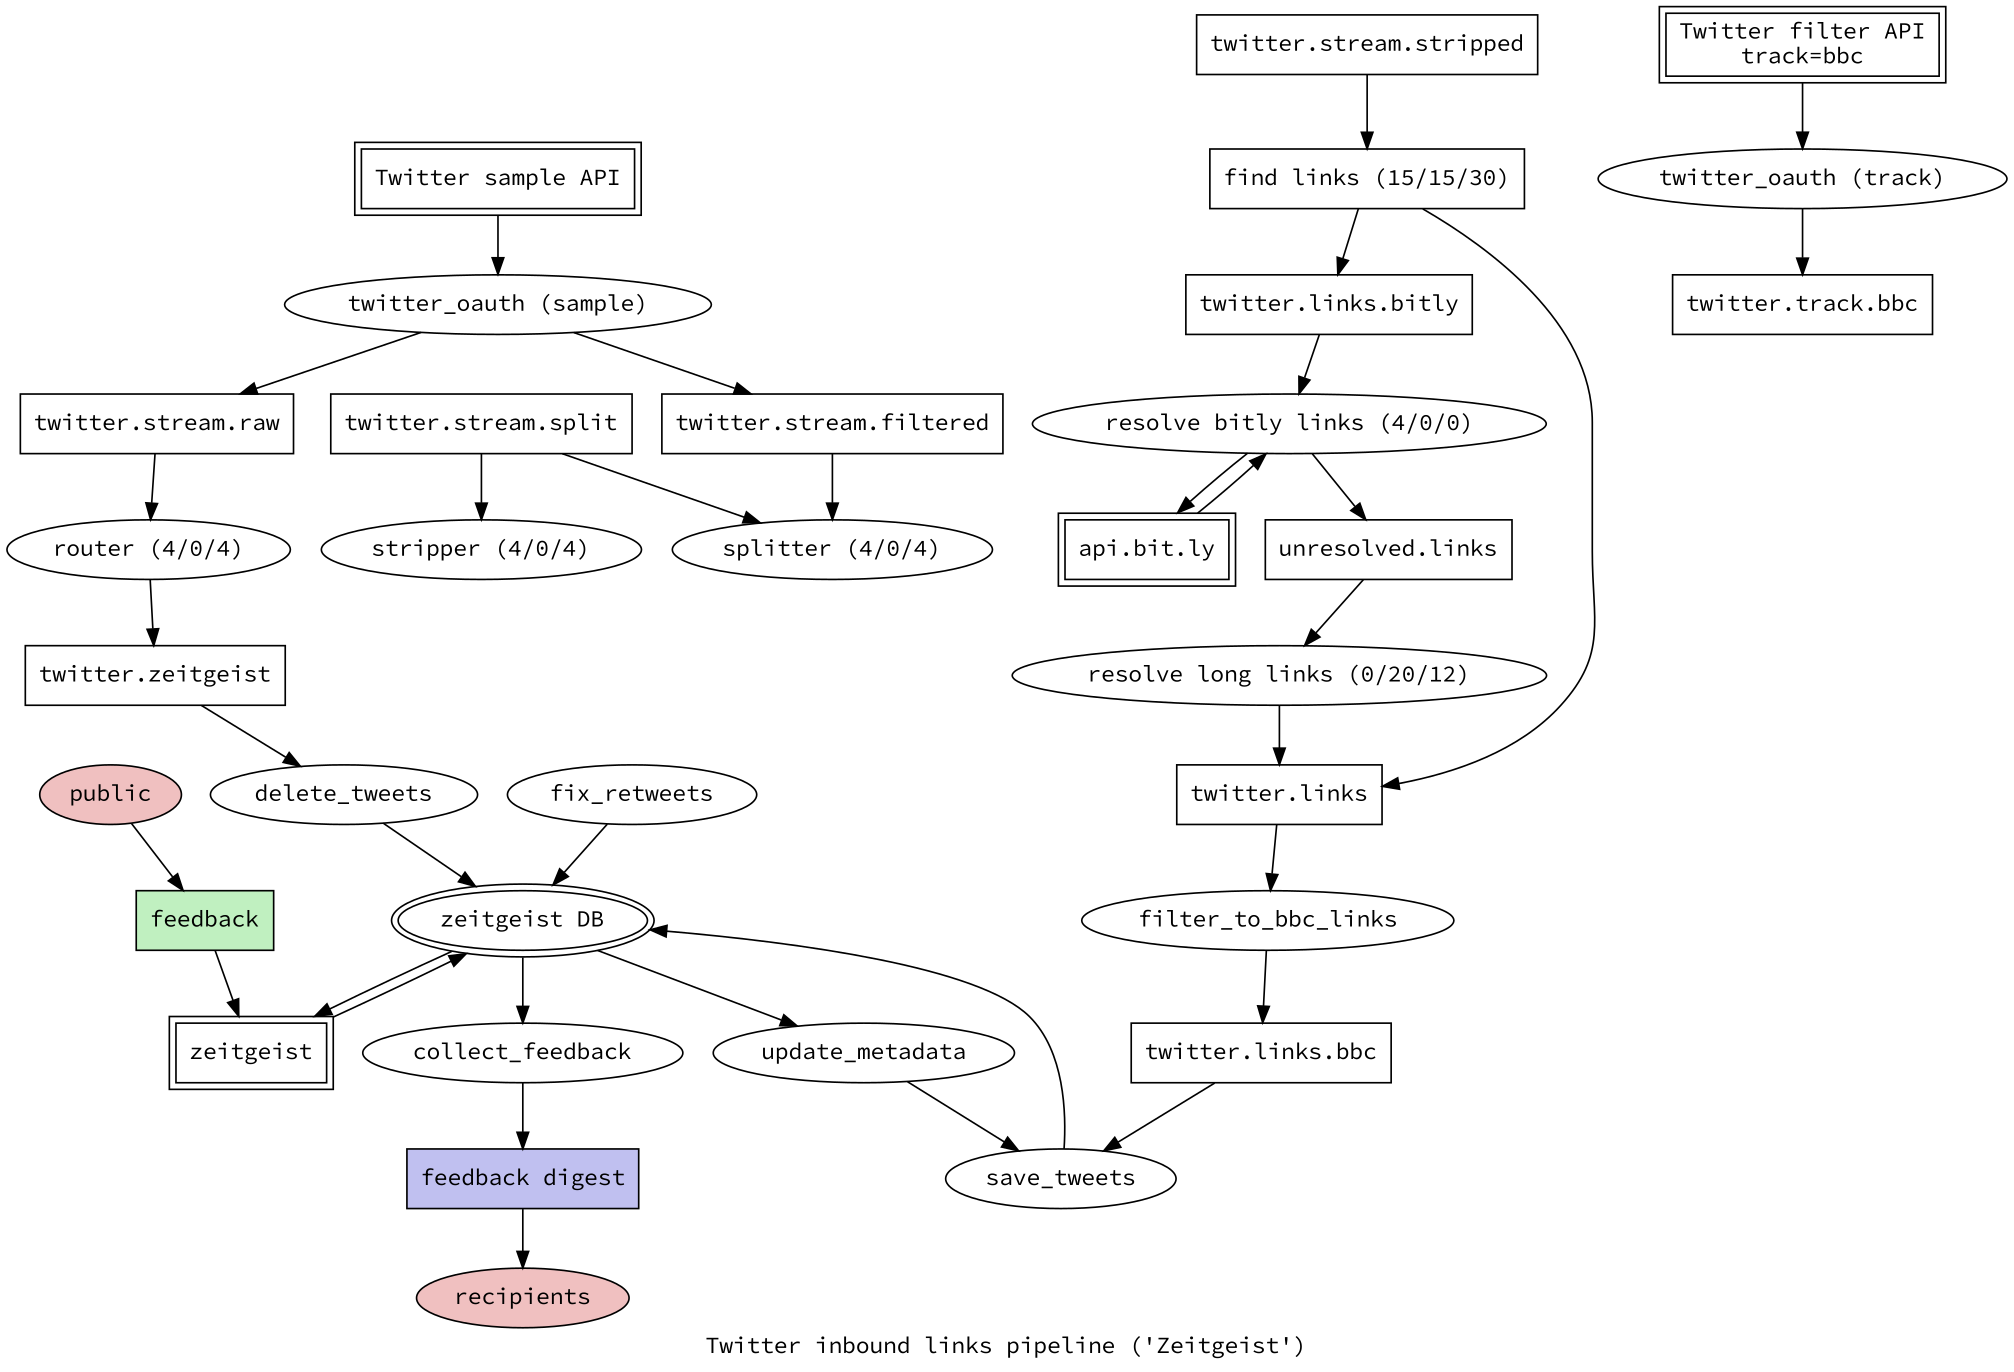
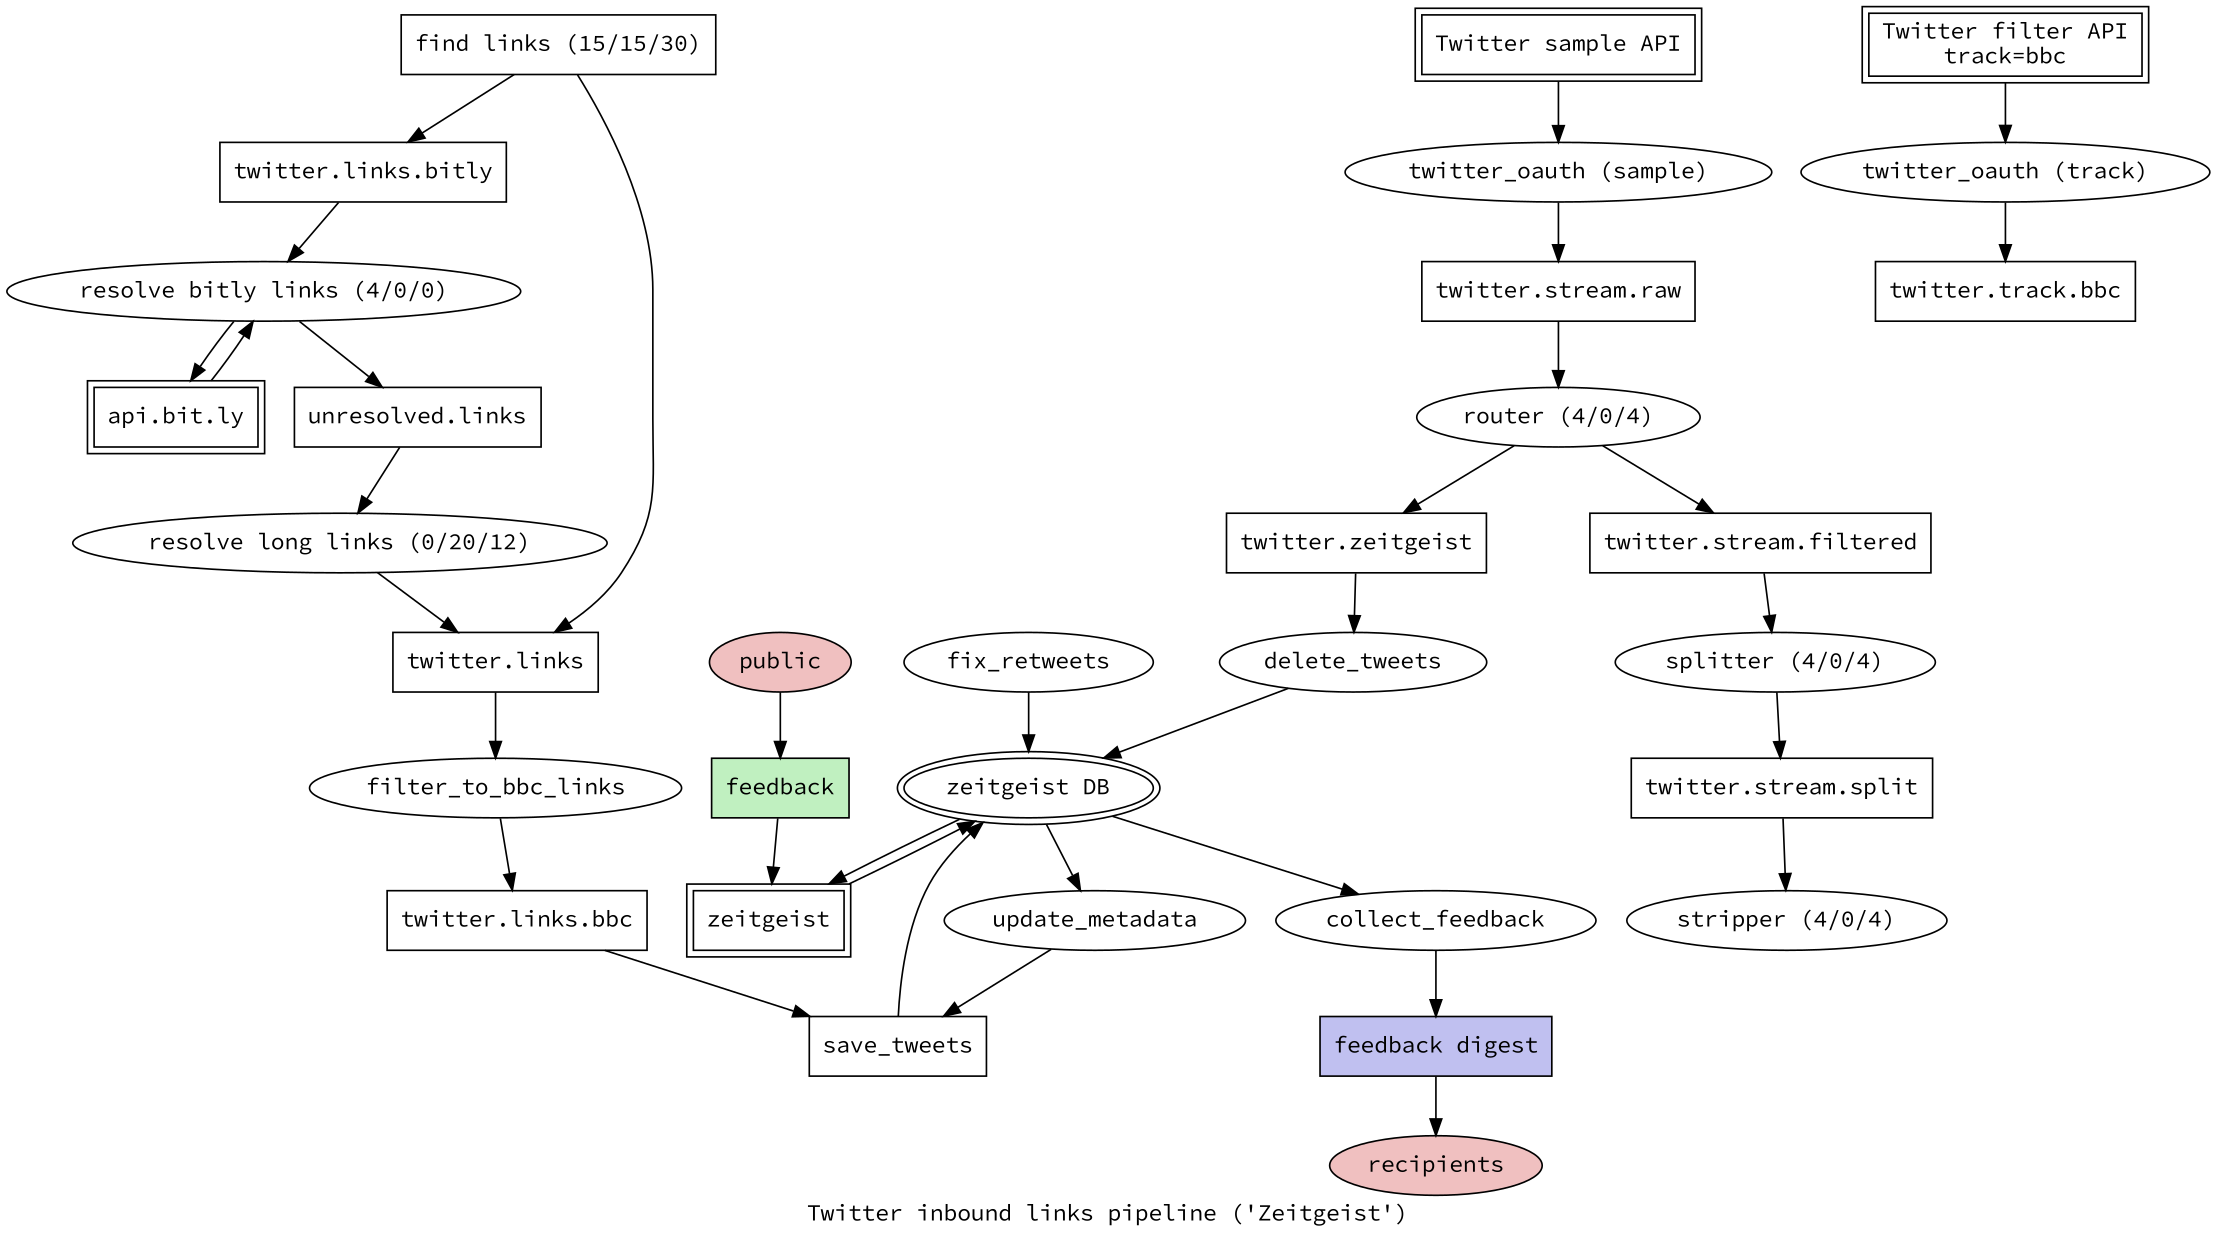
(1367, 45) -> none
(654, 360) -> (1651, 475)
(653, 485) -> (1778, 717)
(1061, 1179) -> (898, 1046)
